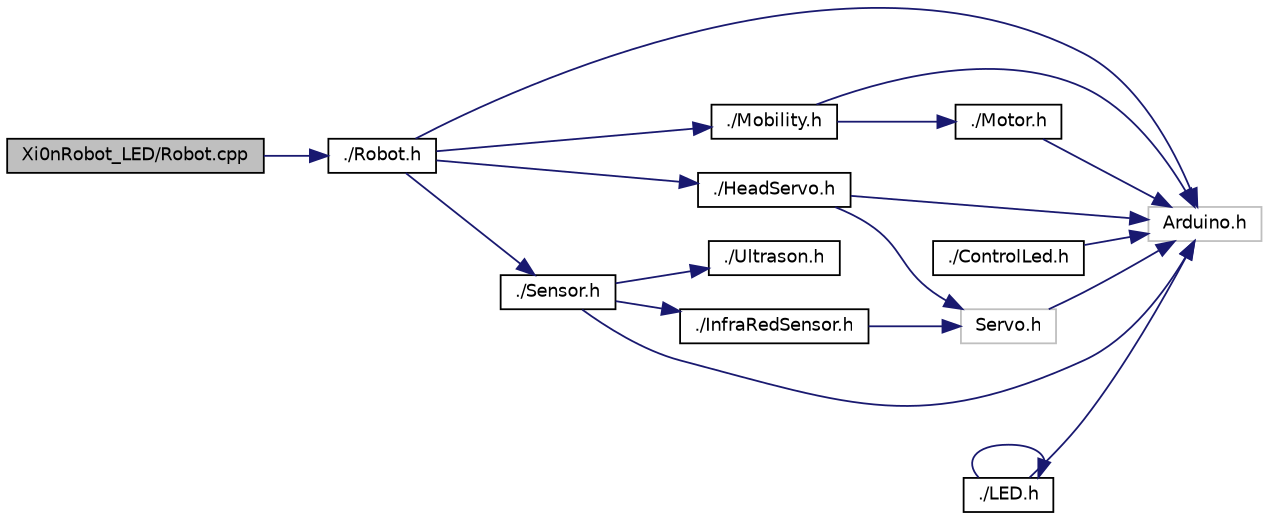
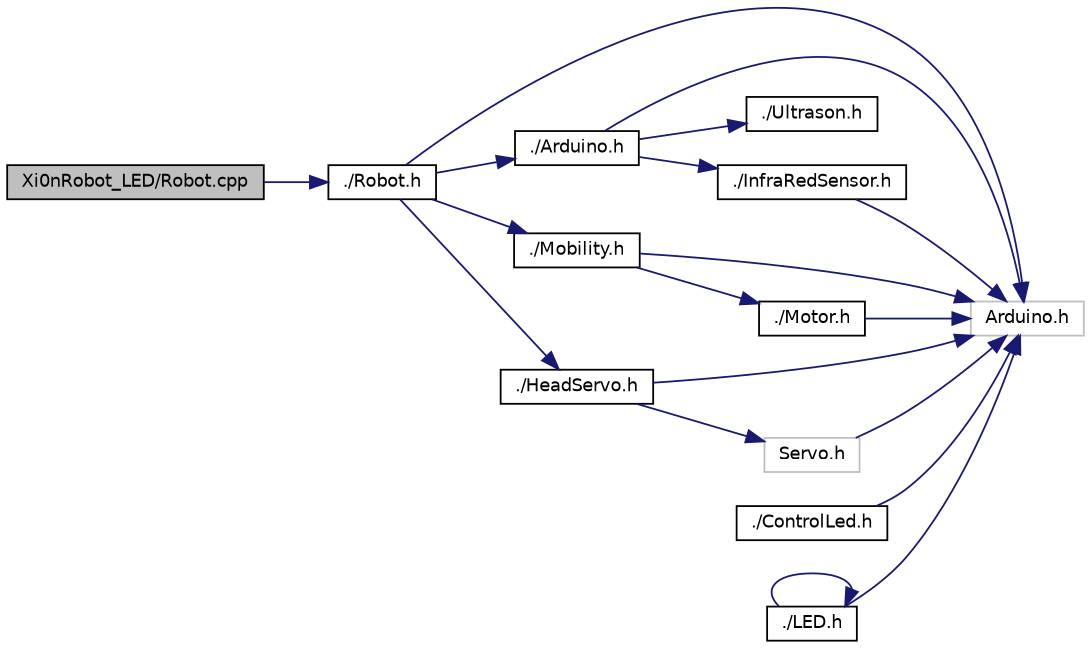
(558, 292) -> (577, 148)
(905, 326) -> (927, 239)
